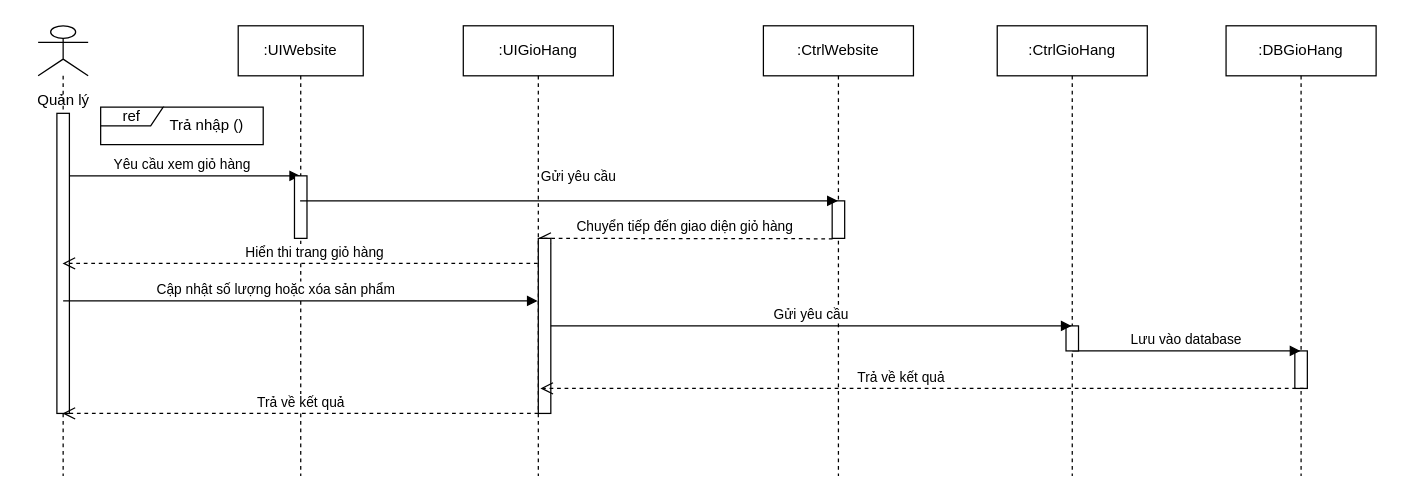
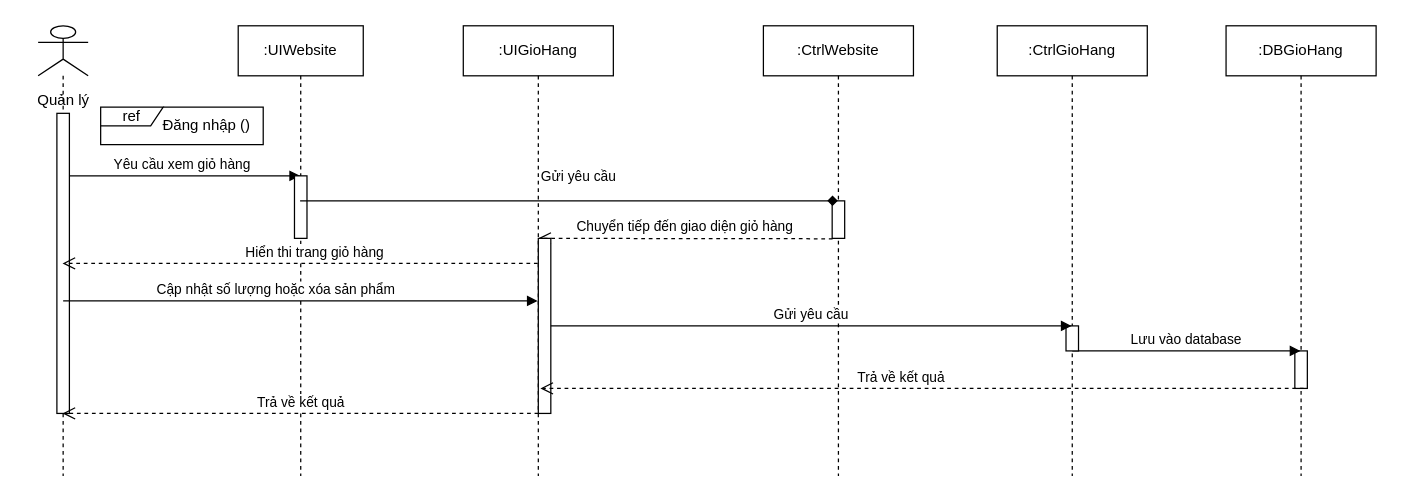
(207, 126) -> (207, 126)
(826, 201) -> (826, 201)
